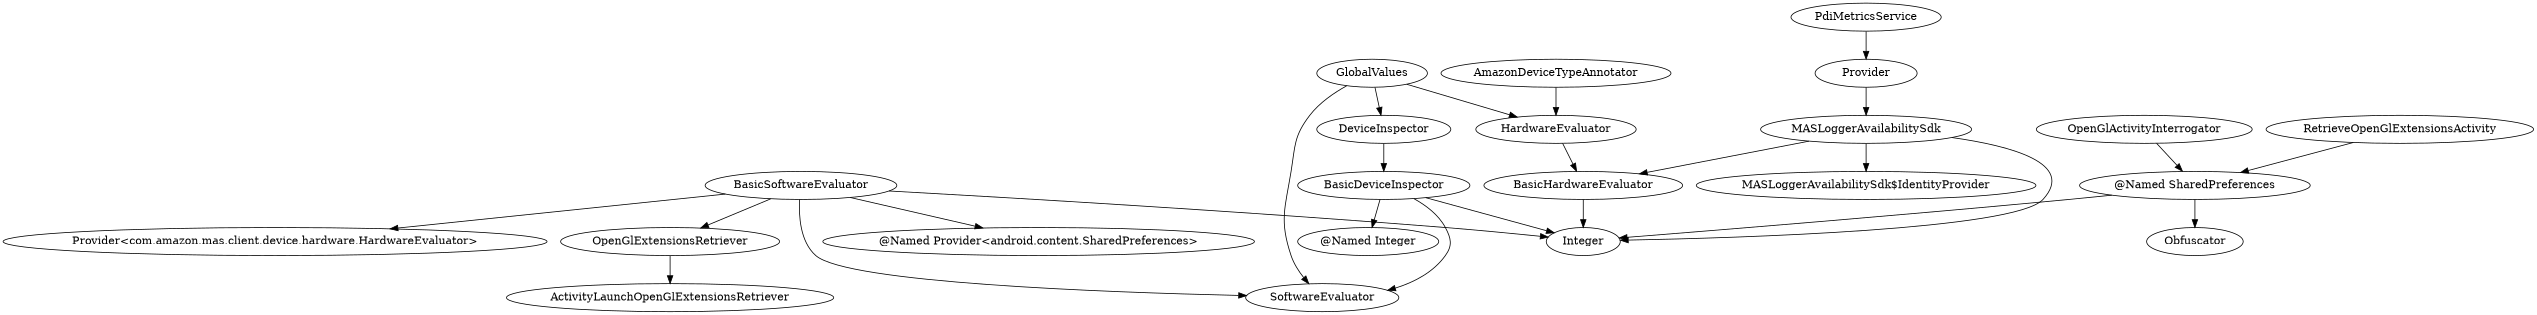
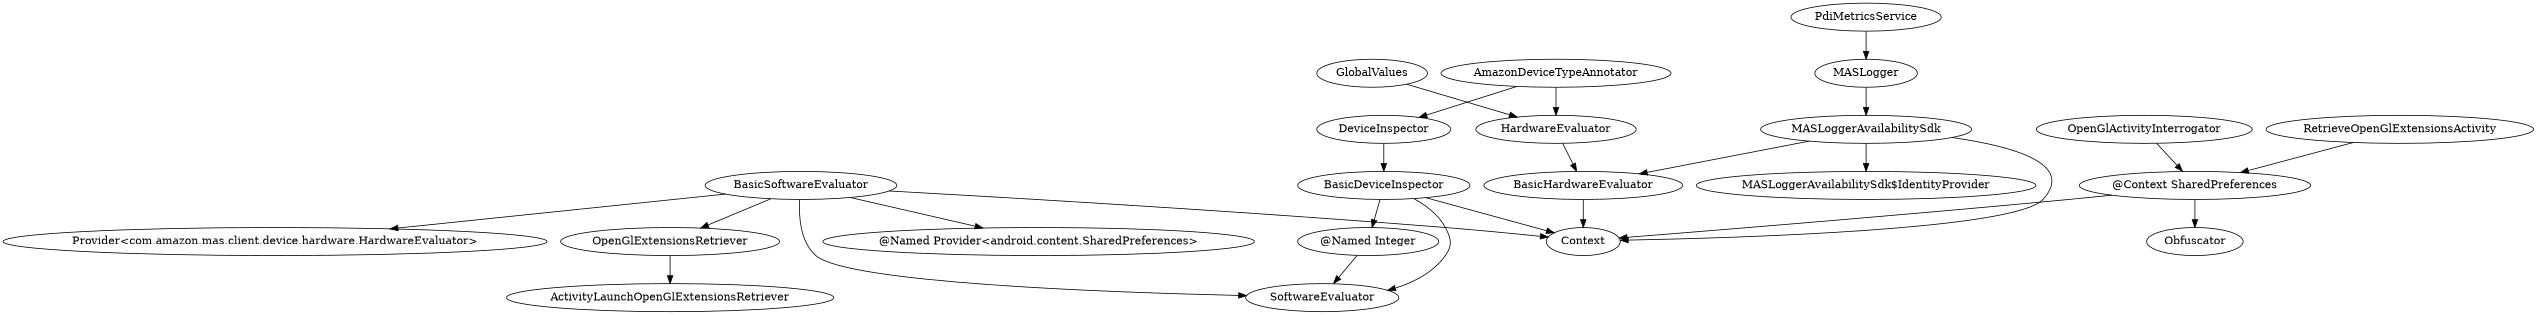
(1866, 73) -> (1866, 73)
(1377, 97) -> (1476, 99)
(1291, 173) -> (1348, 266)
(2195, 185) -> (2195, 185)
(1583, 242) -> (1583, 242)
